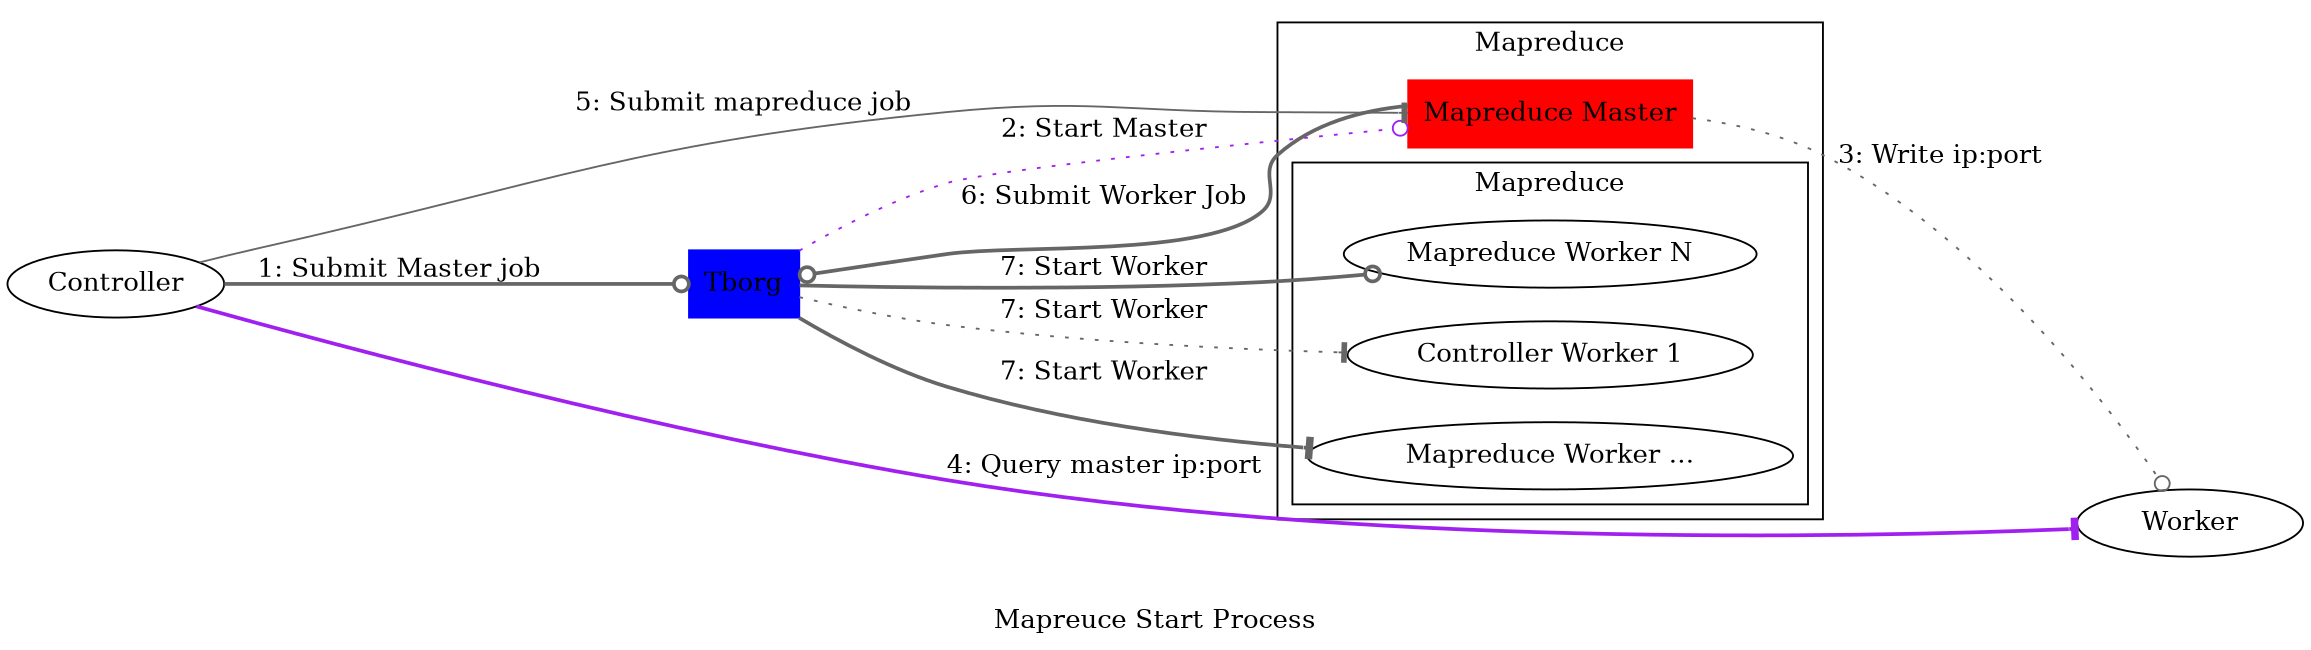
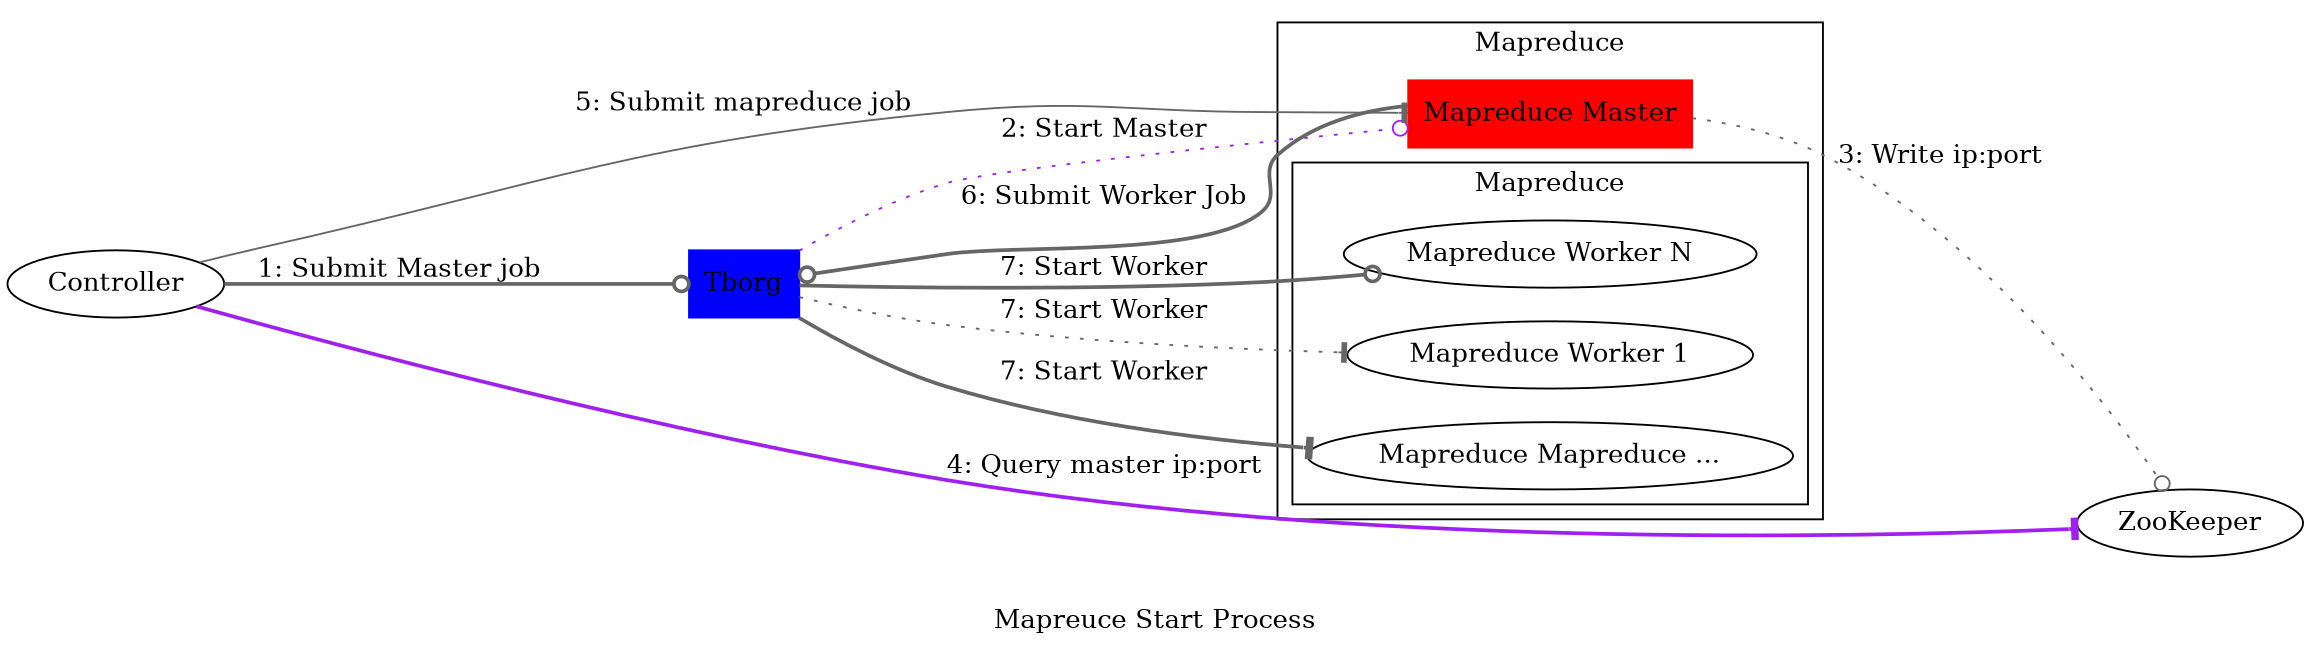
(1550, 355) -> (1550, 355)
(1550, 456) -> (1550, 456)
(2190, 523) -> (2190, 523)
